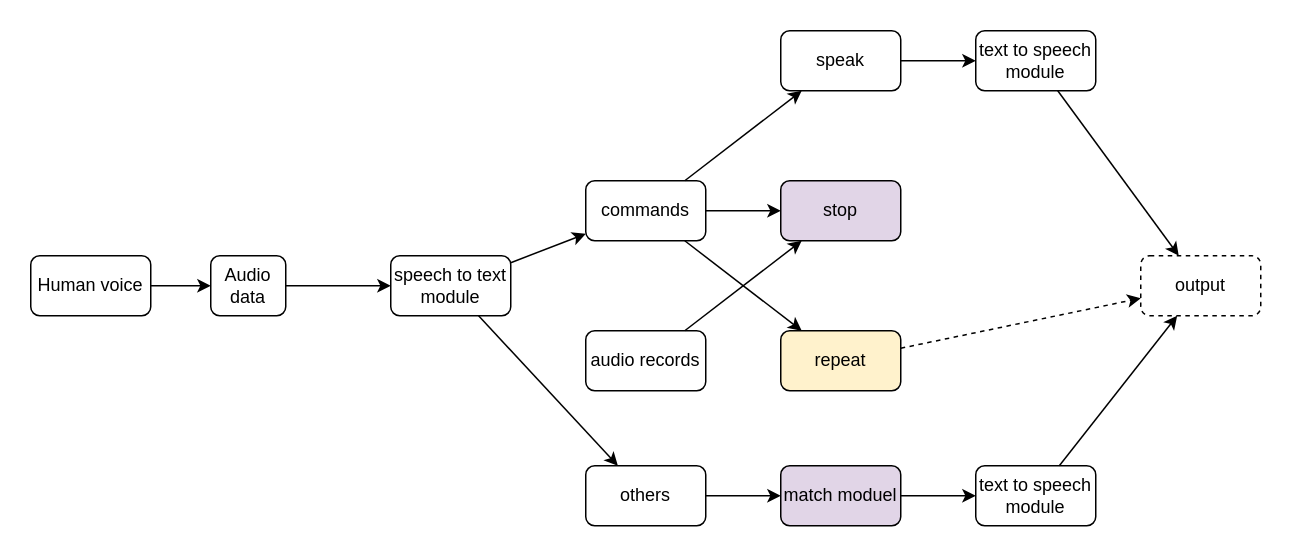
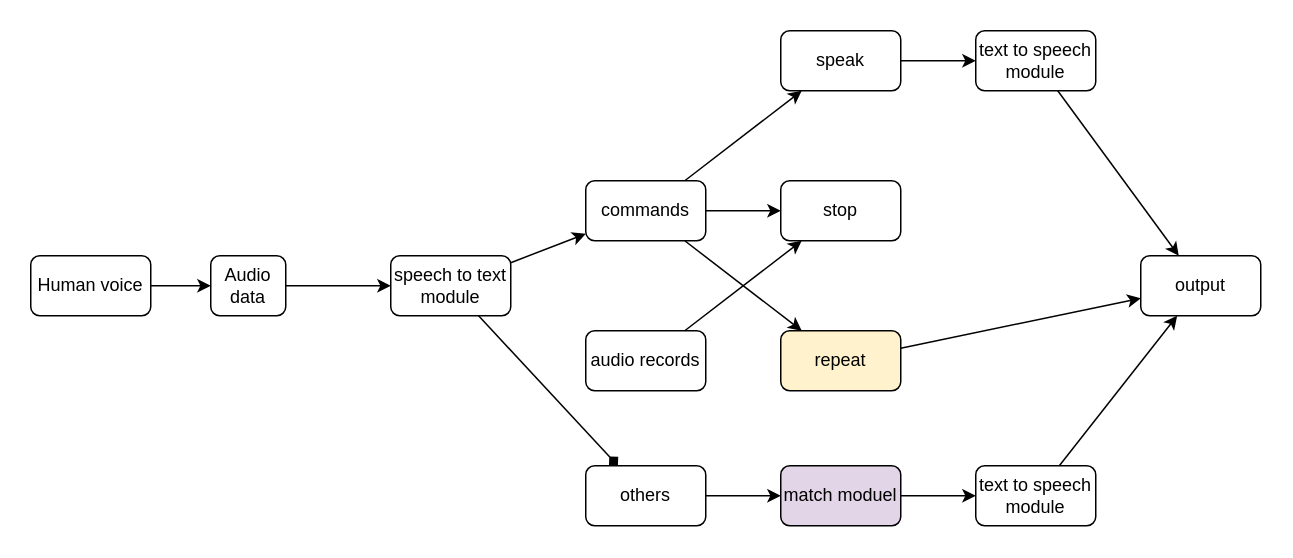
(841, 211) -> (841, 211)
(1201, 286) -> (1201, 286)
(1016, 324) -> (1016, 324)
(610, 457) -> (609, 457)
